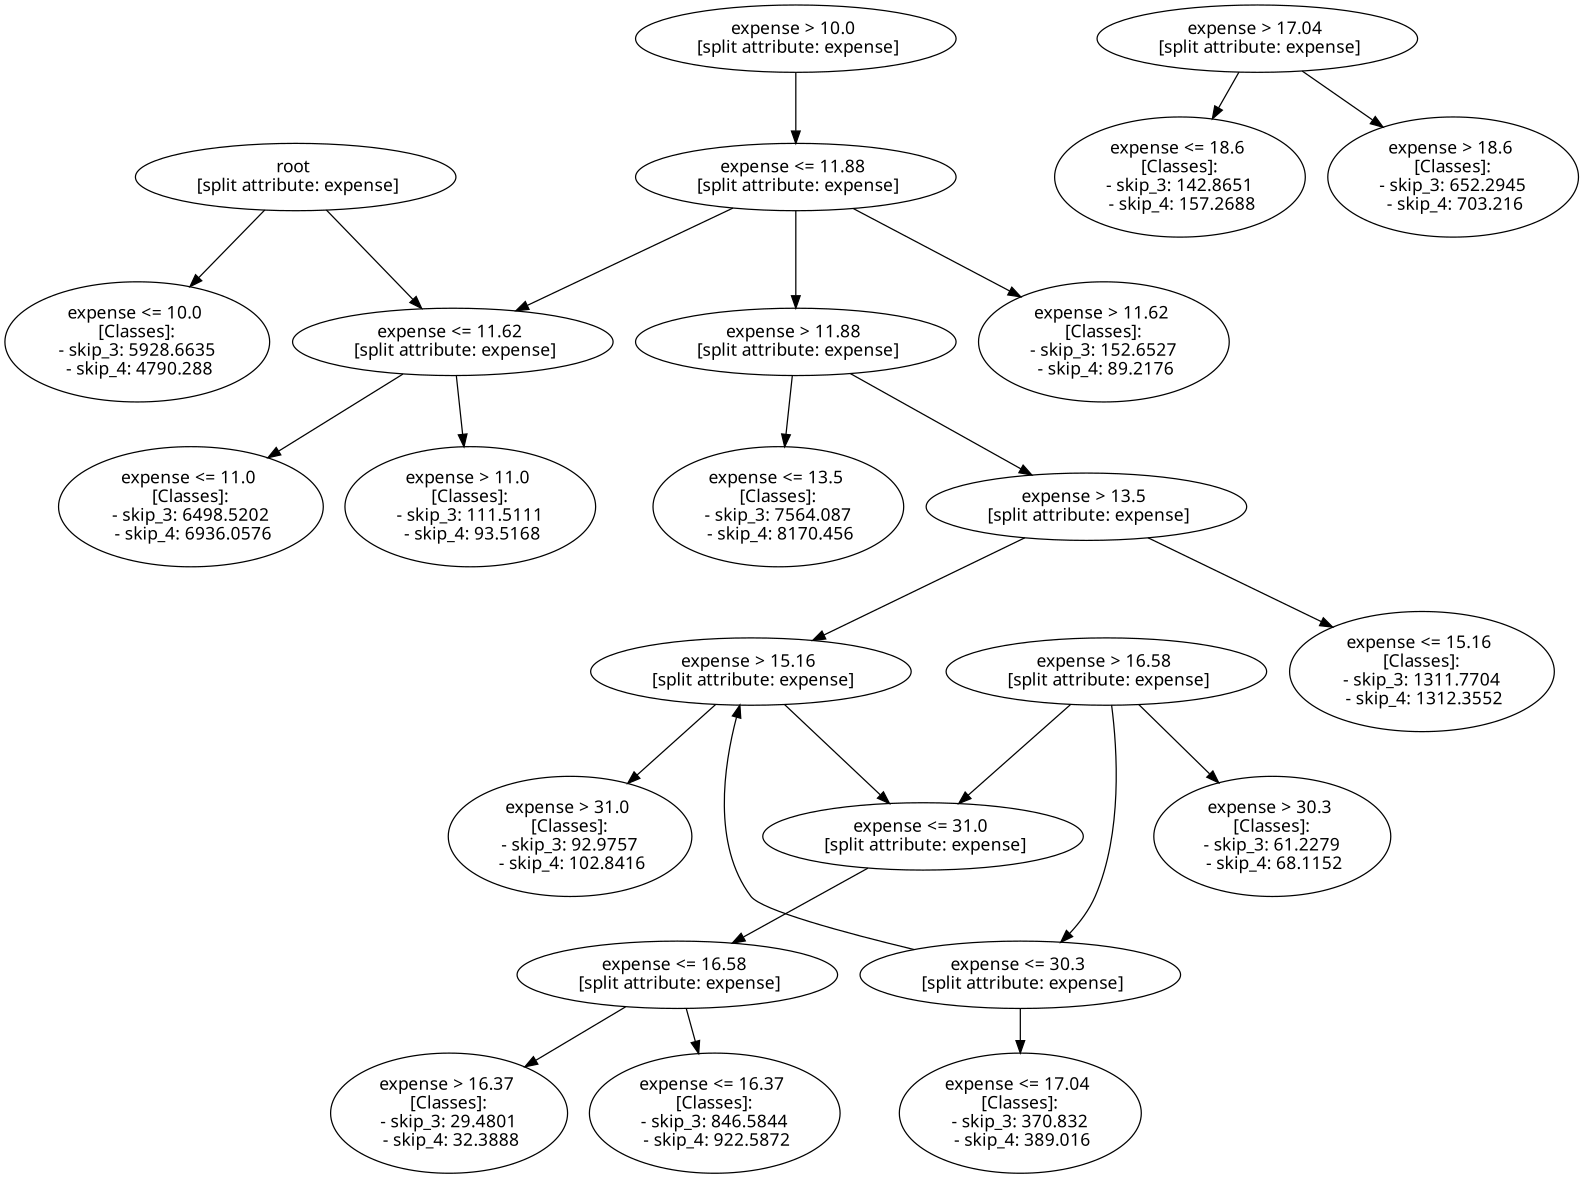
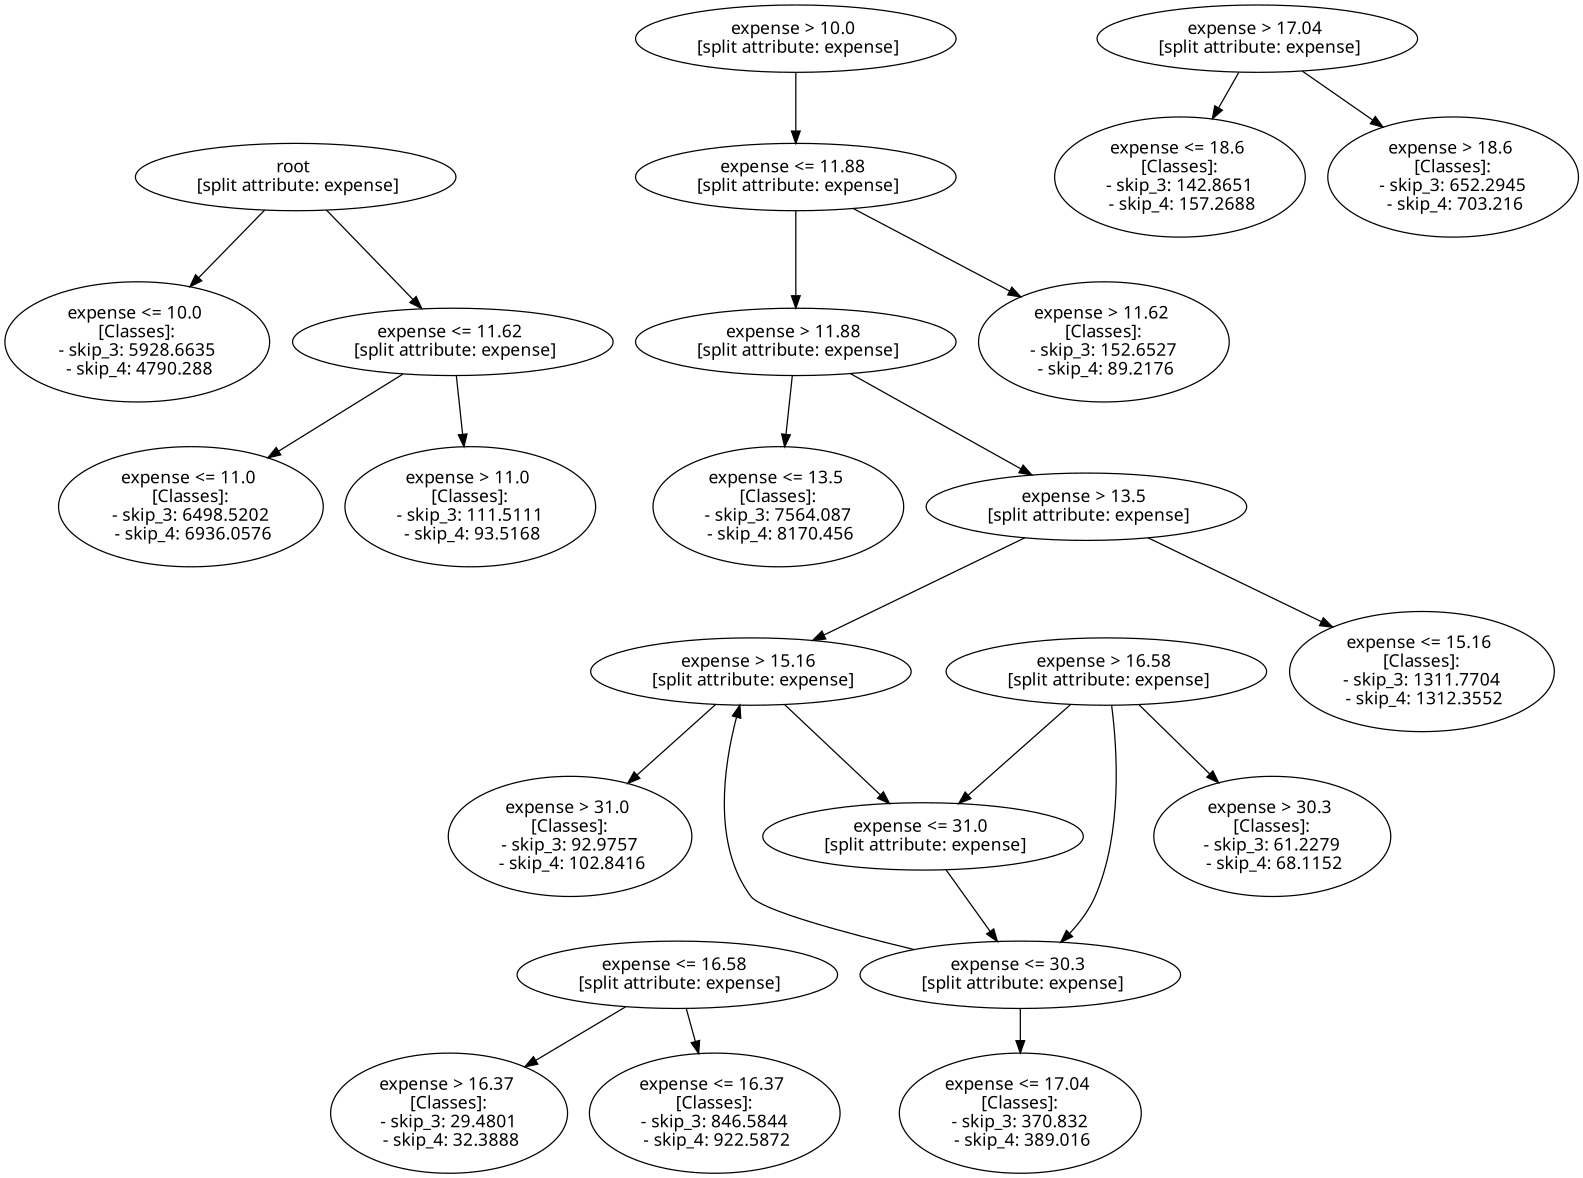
(630, 257) -> none
(806, 903) -> (968, 900)
